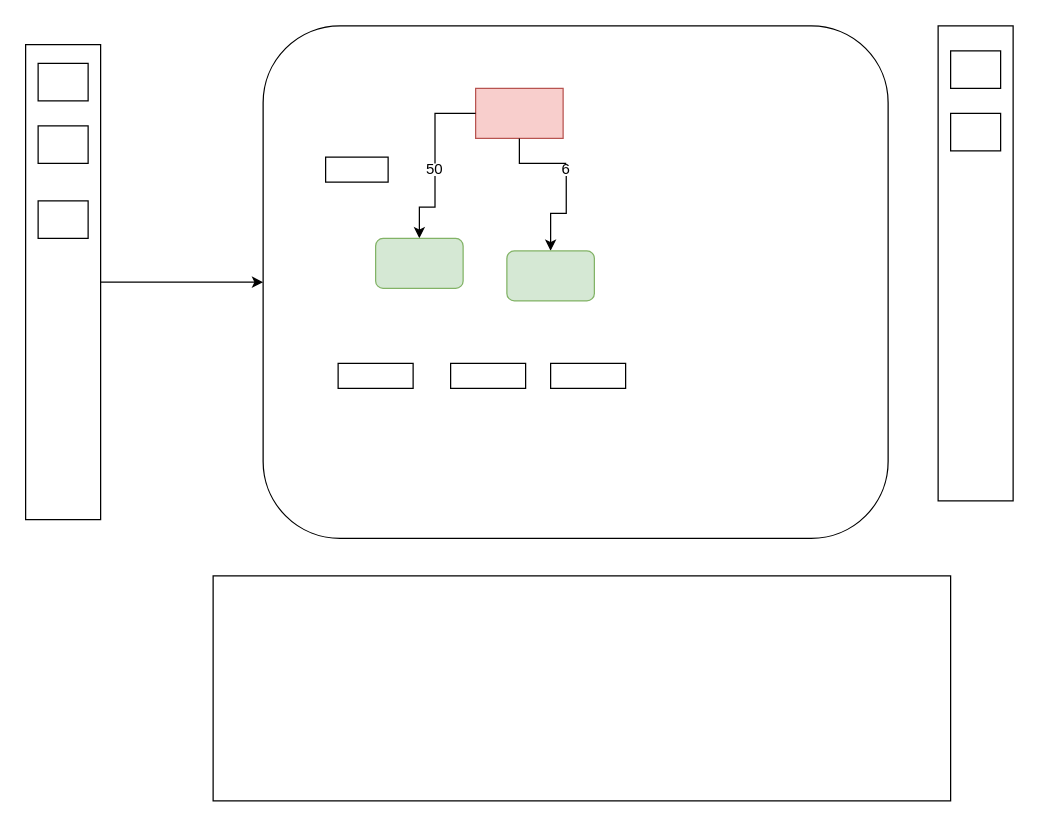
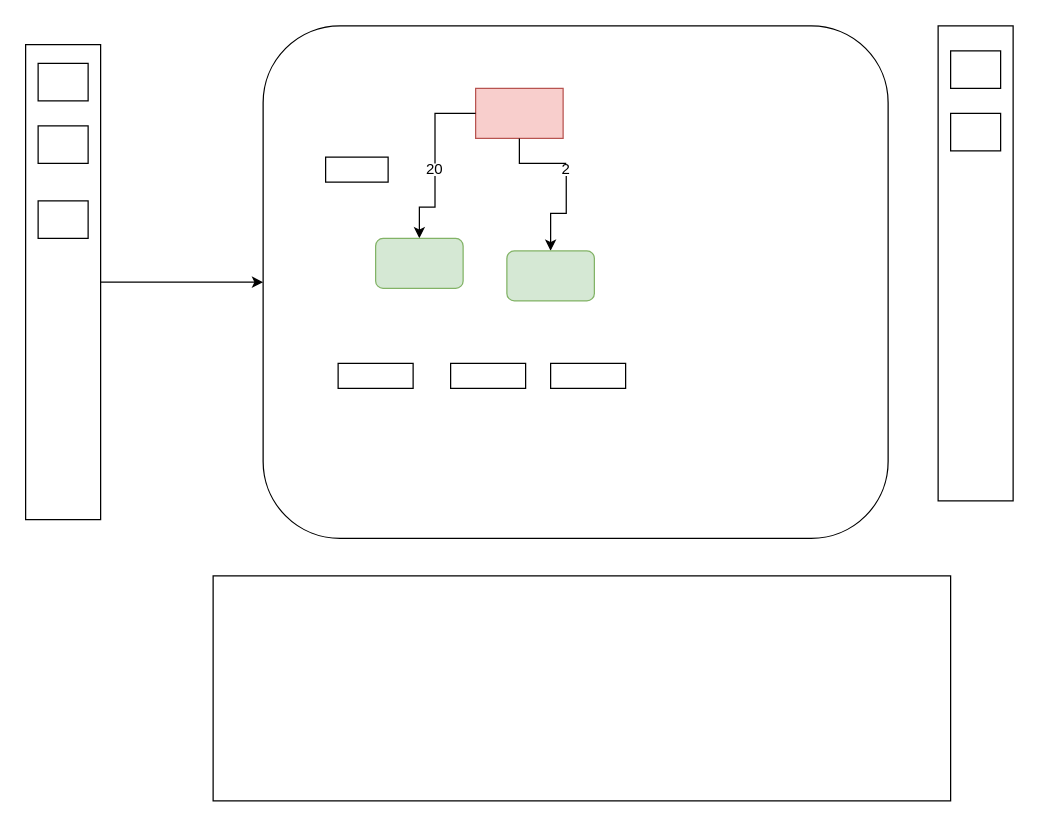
(435, 169) -> (435, 169)
(566, 169) -> (566, 169)
